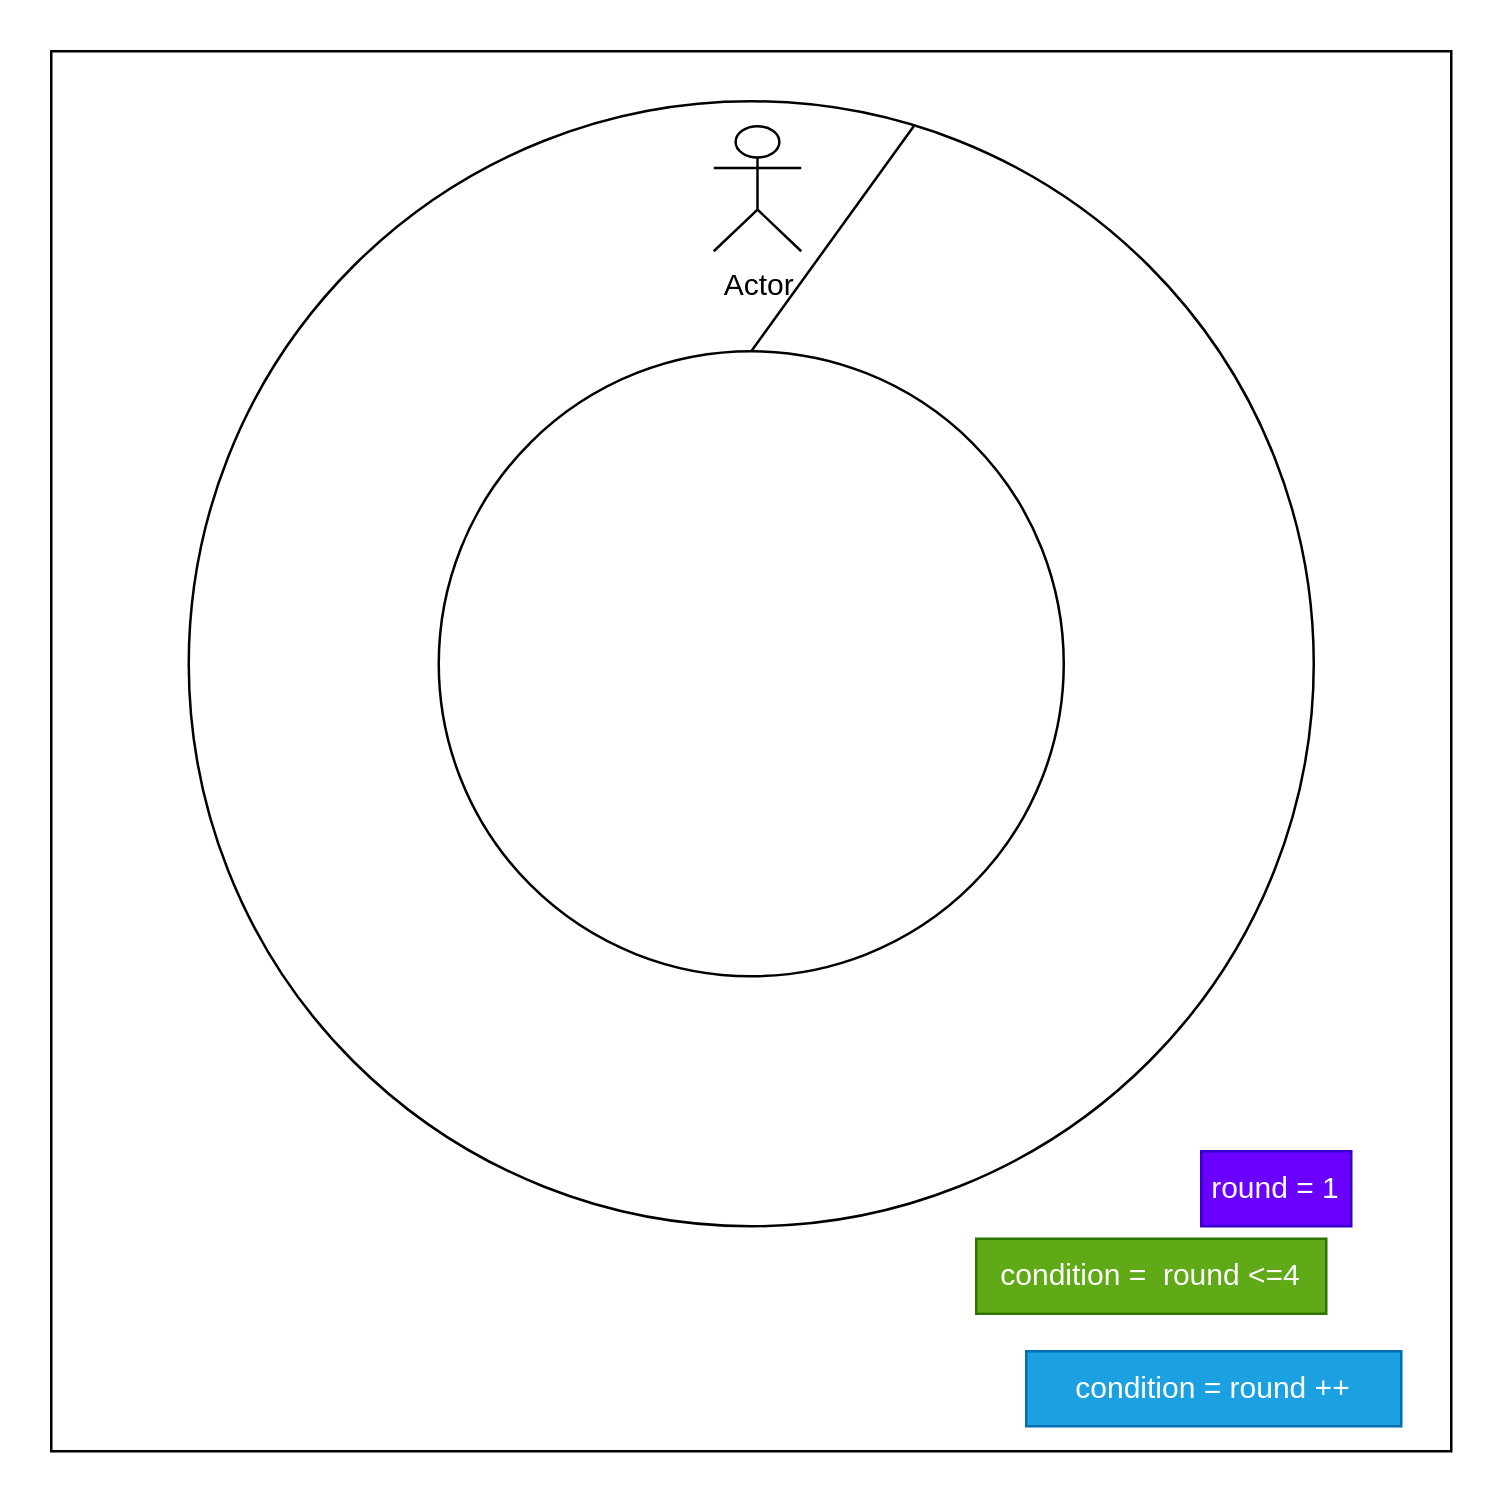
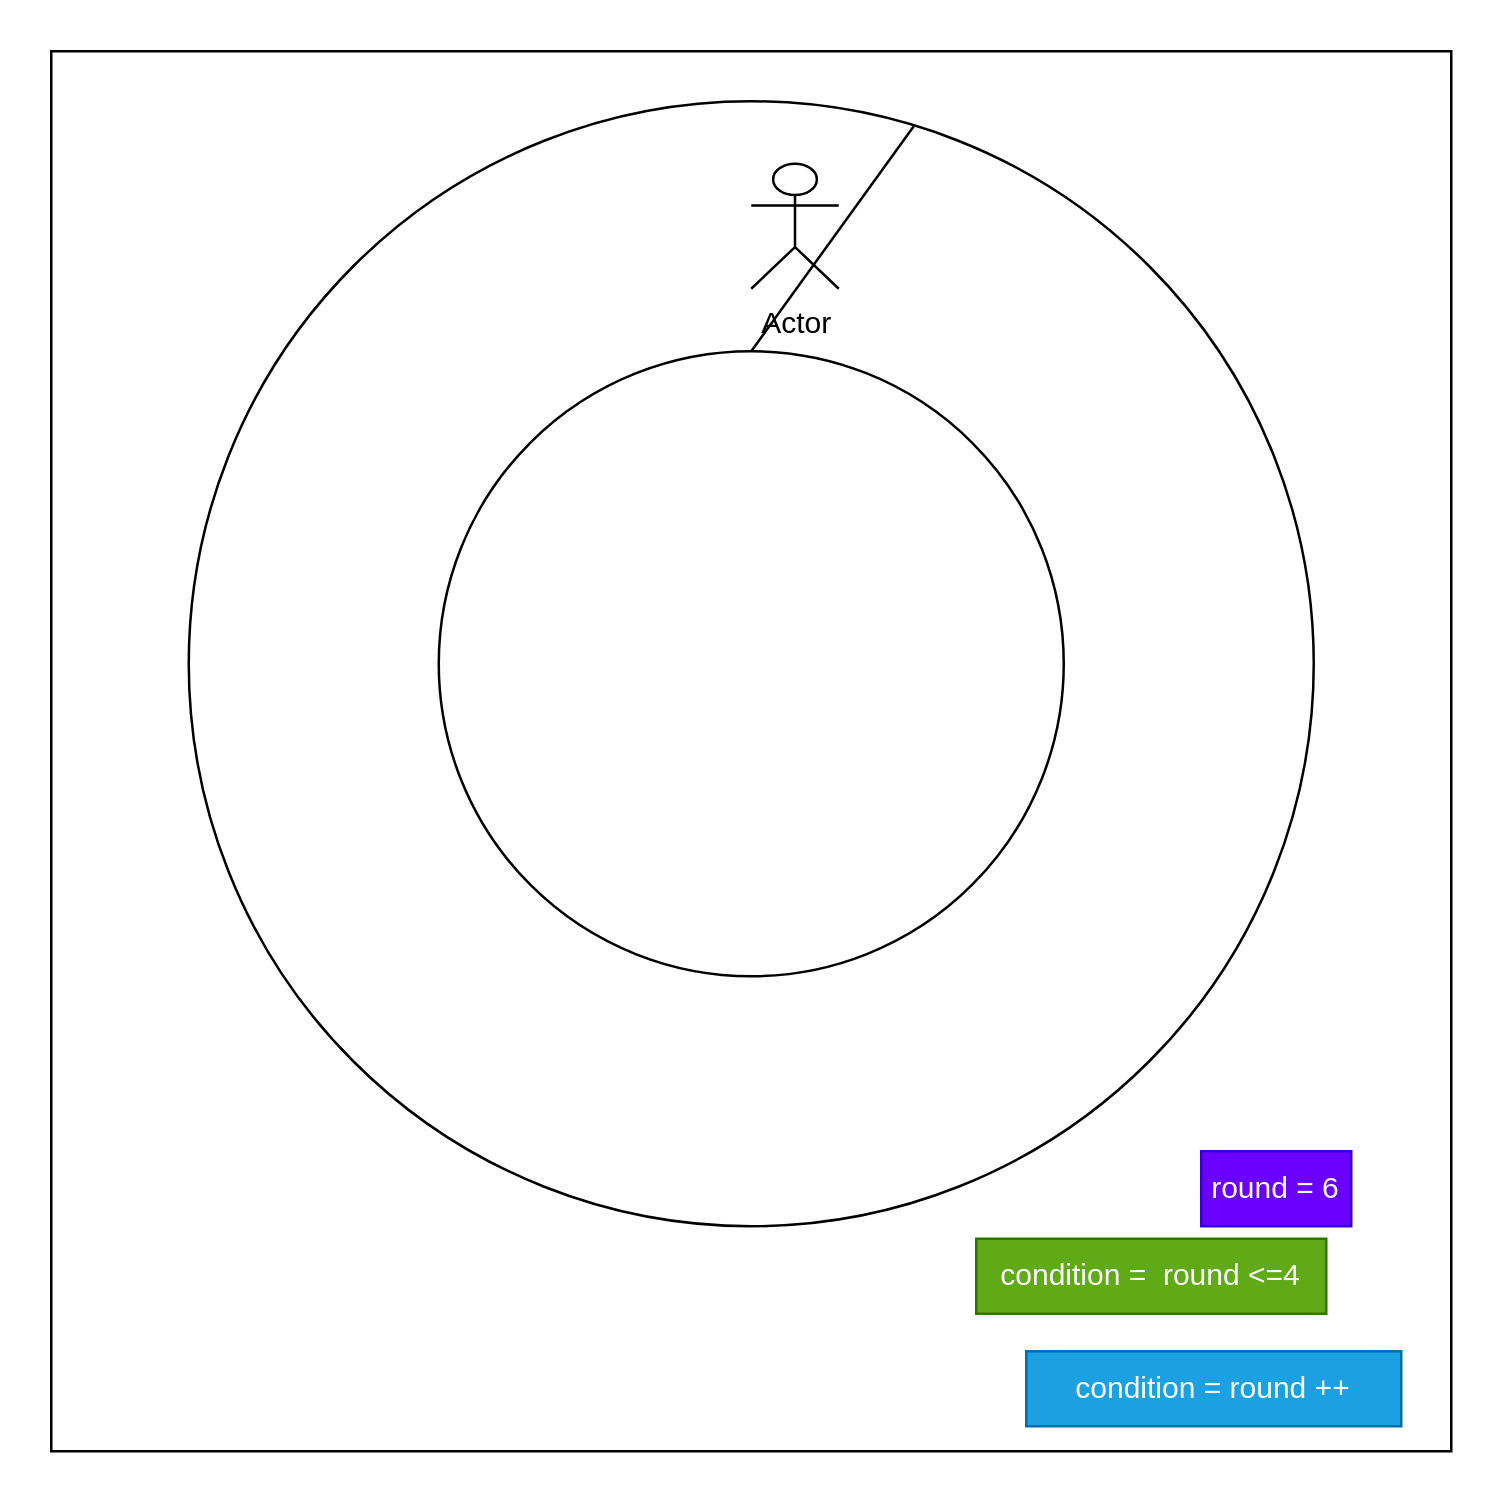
(758, 189) -> (795, 226)
(1276, 1189) -> (1276, 1189)
